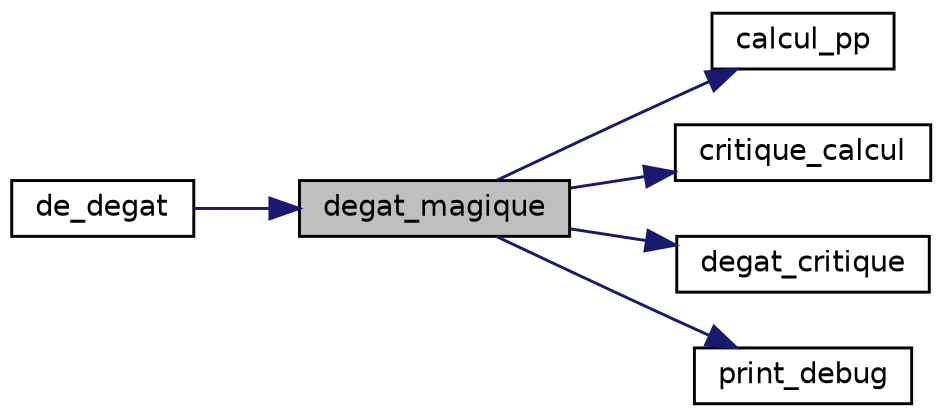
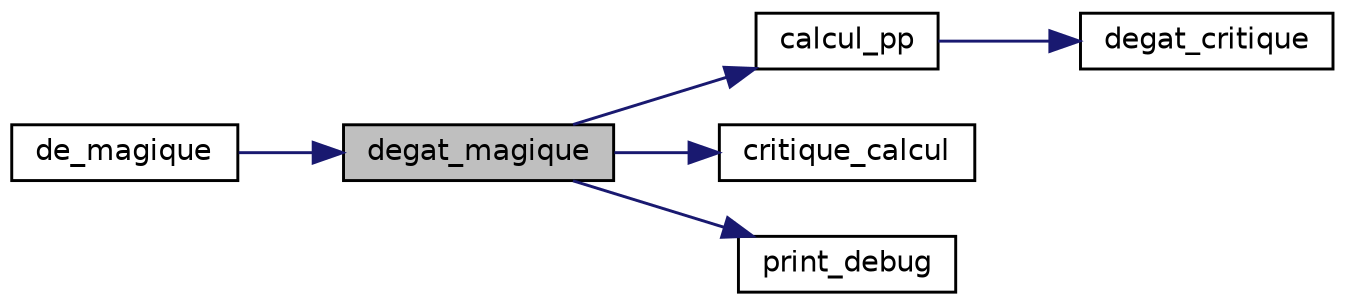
(103, 208) -> (125, 153)
(608, 235) -> (994, 41)
